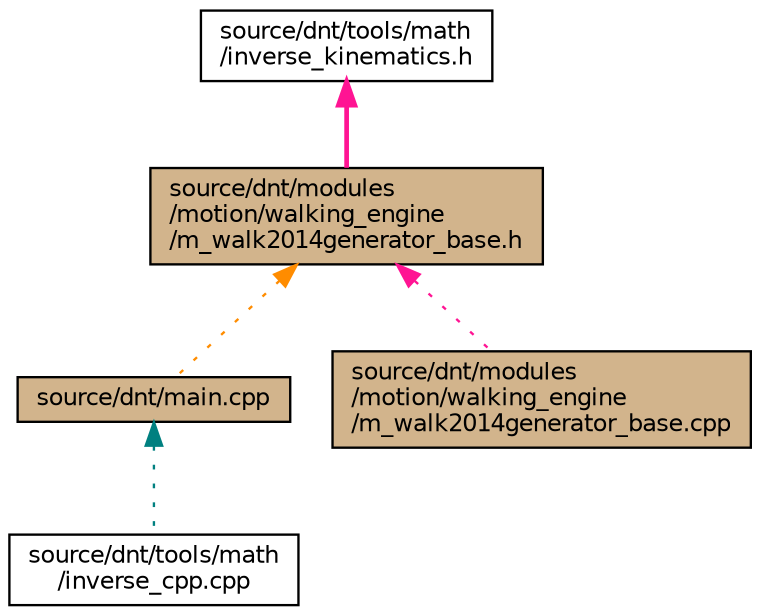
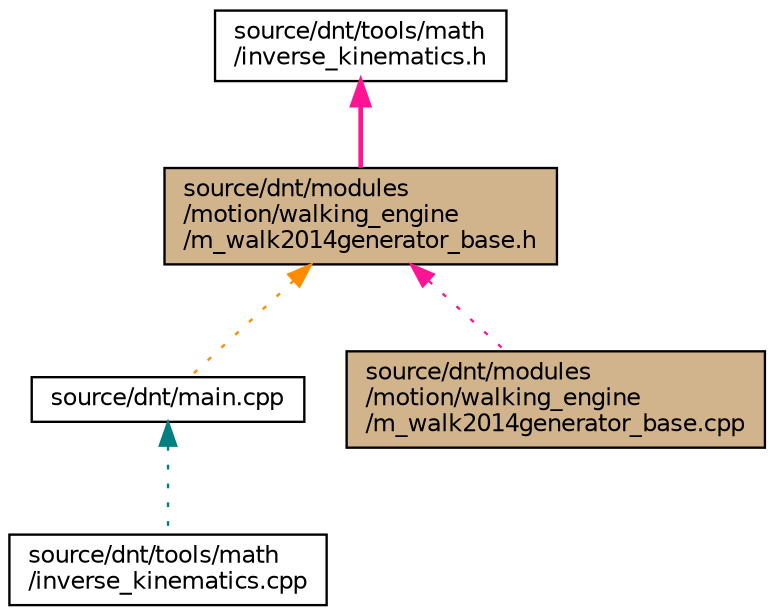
(154, 399) -> (168, 399)
(154, 570) -> (168, 570)
